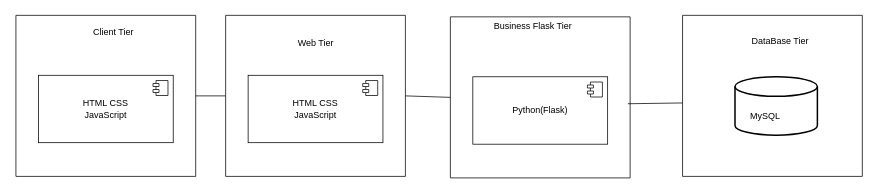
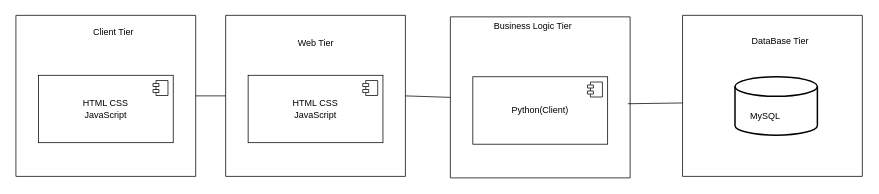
(533, 27) -> (533, 27)
(540, 111) -> (540, 111)
